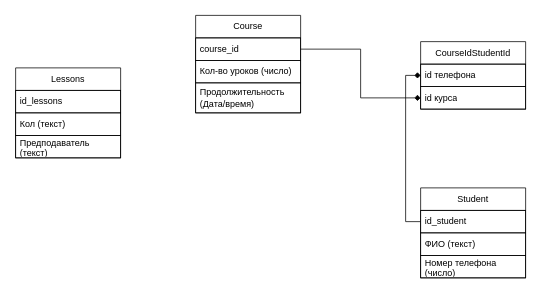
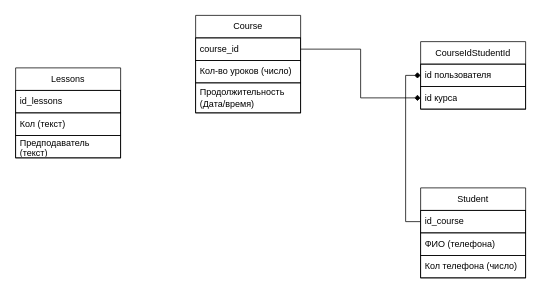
(450, 75) -> (460, 75)
(449, 222) -> (446, 222)
(451, 244) -> (459, 244)
(474, 267) -> (473, 267)
